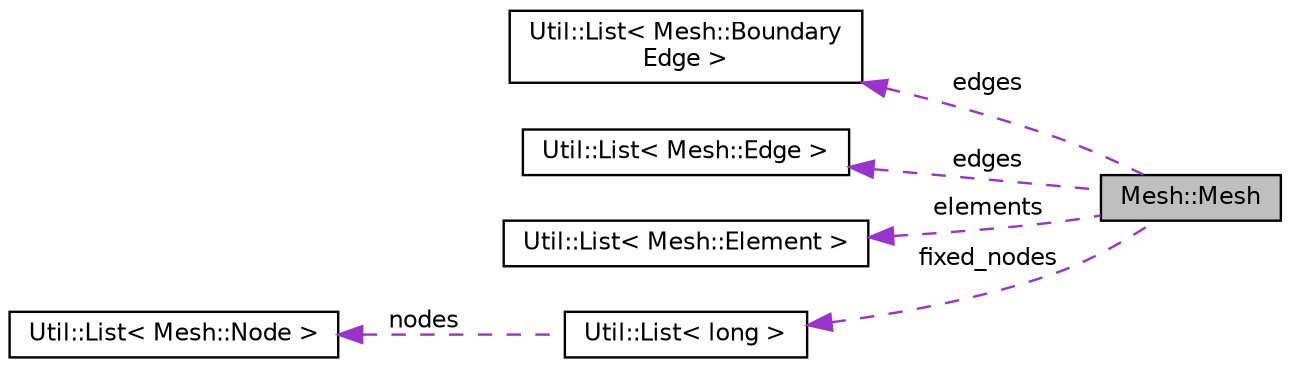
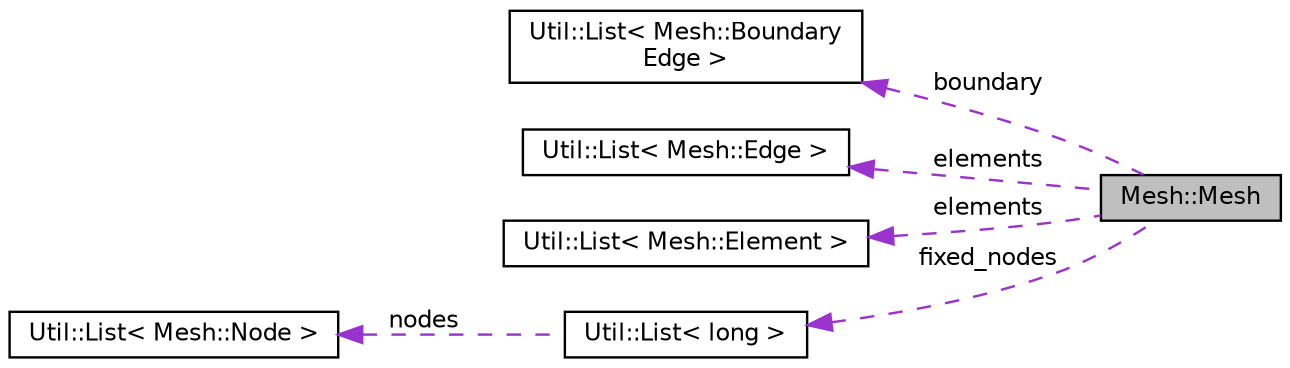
(985, 84) -> (985, 84)
(985, 161) -> (985, 161)
